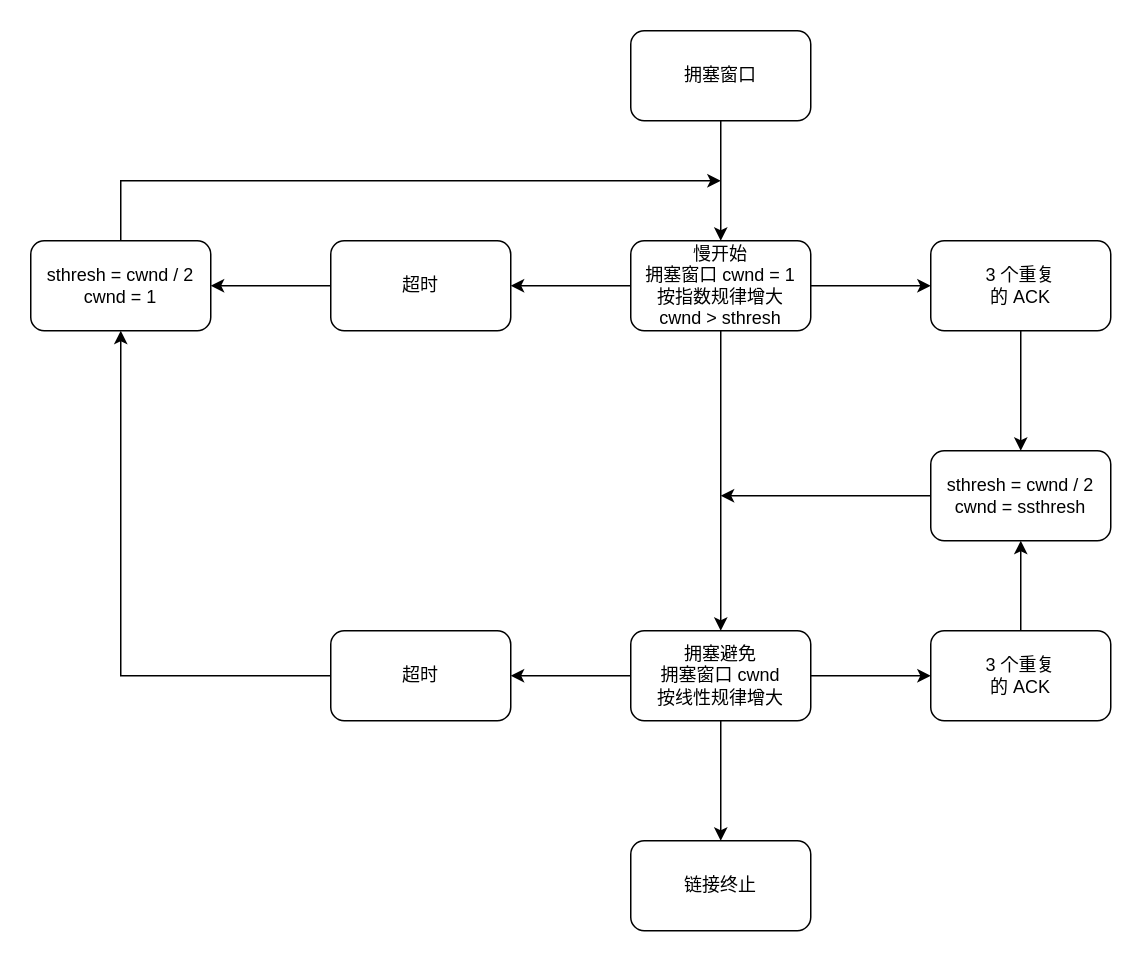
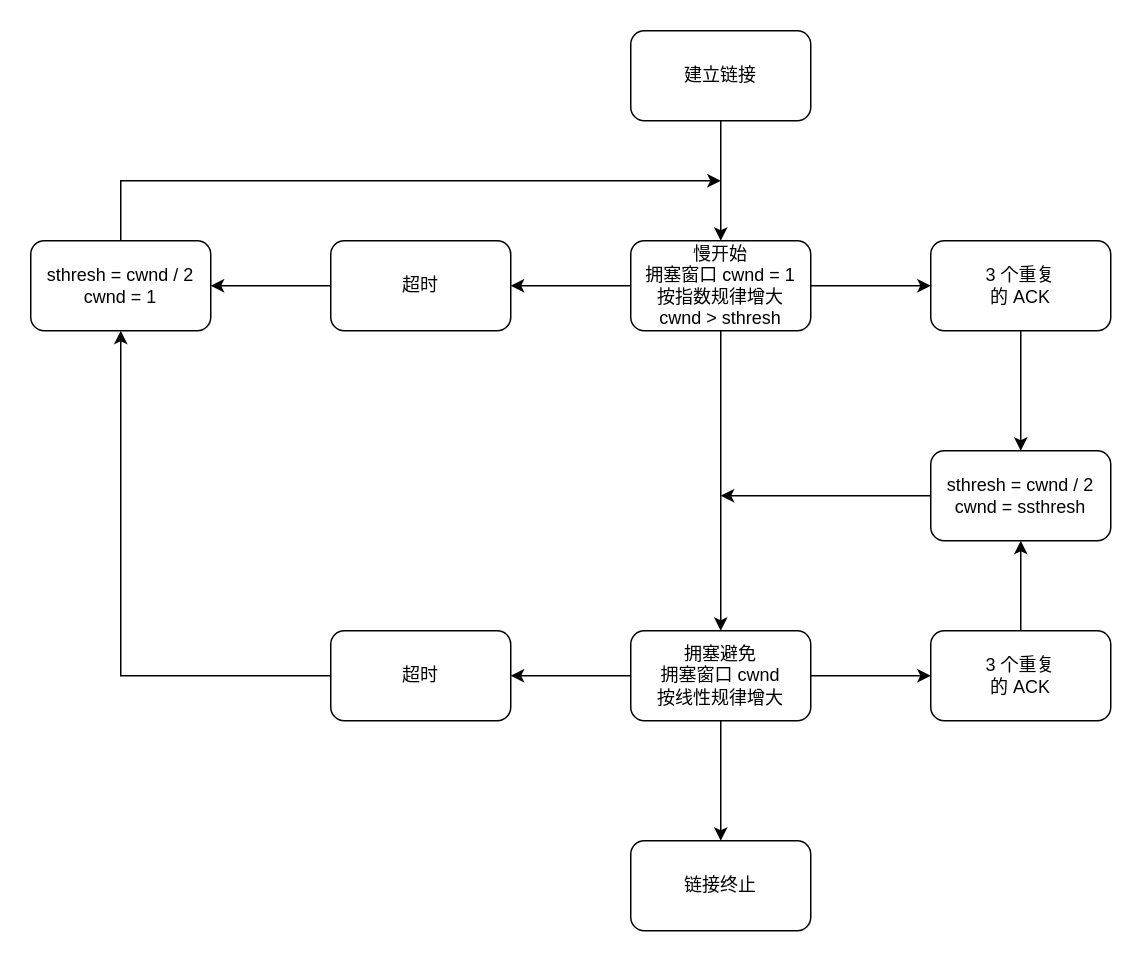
(721, 76) -> (721, 76)
